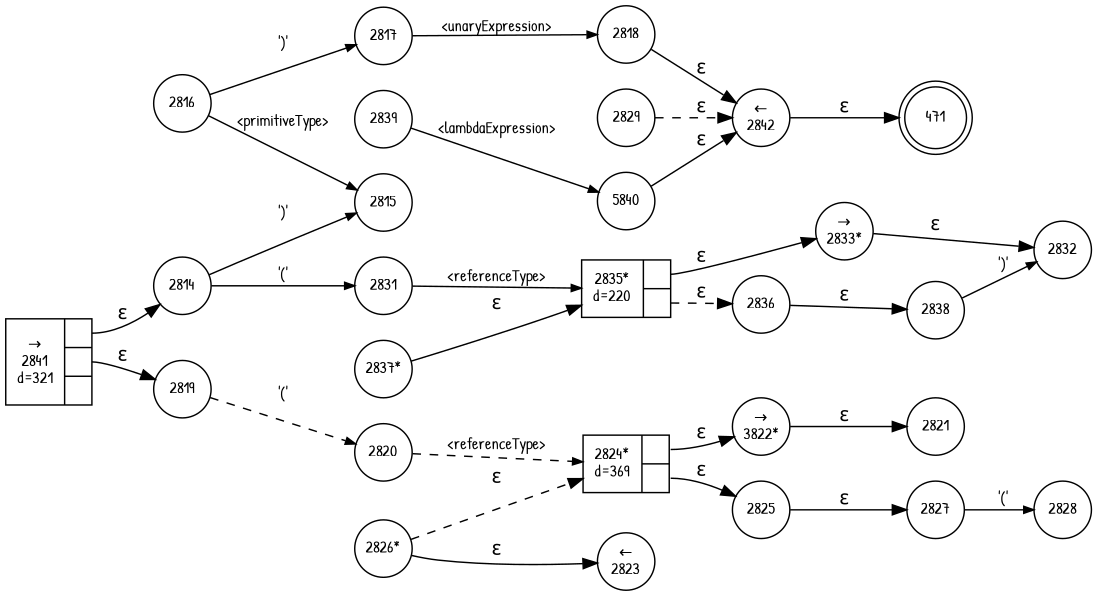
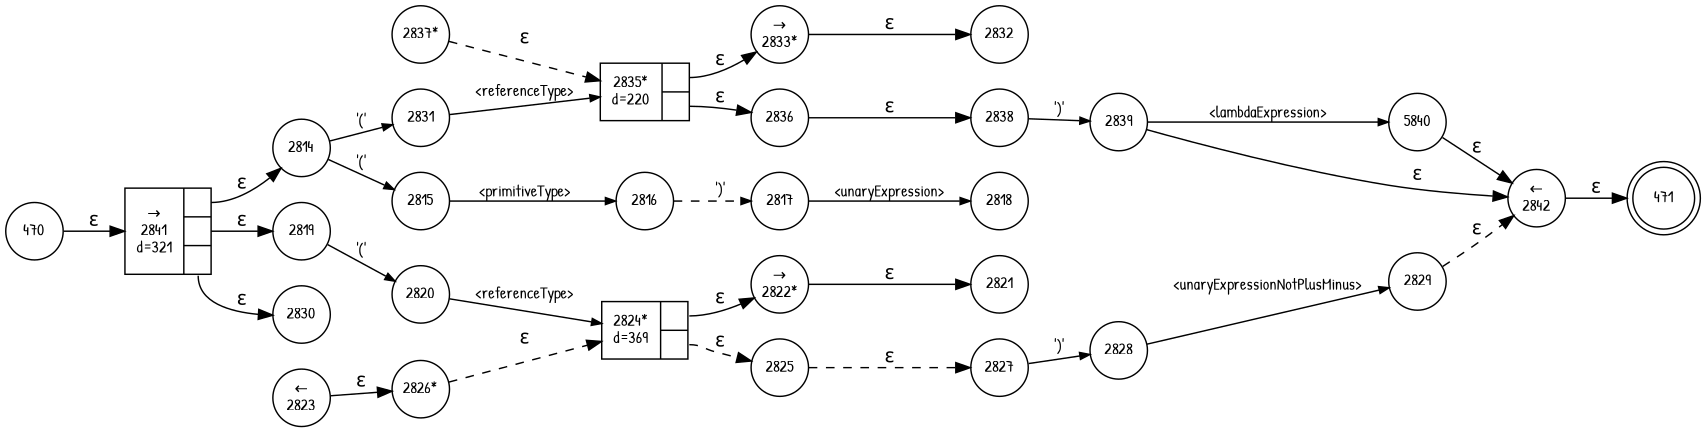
(278, 71) -> (707, 201)
(687, 72) -> (1318, 172)
(278, 151) -> (528, 201)
(283, 215) -> (361, 165)
none -> (34, 231)
(995, 282) -> (1054, 120)
(694, 303) -> (713, 107)
none -> (302, 315)
none -> (1263, 317)
(490, 337) -> (517, 59)
(278, 419) -> (357, 260)
(761, 427) -> (780, 284)
(492, 458) -> (520, 310)
(697, 482) -> (713, 351)
(1003, 501) -> (1059, 349)
(841, 510) -> (882, 368)
(497, 564) -> (354, 394)
